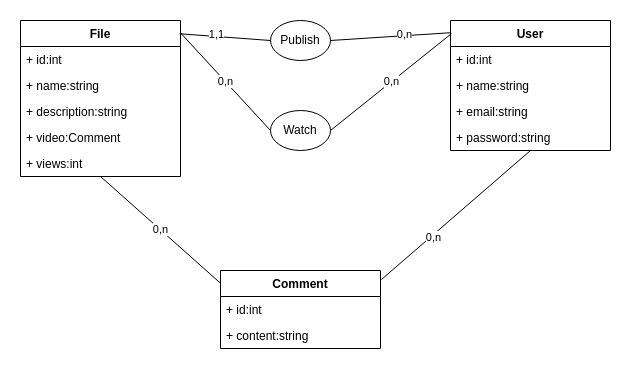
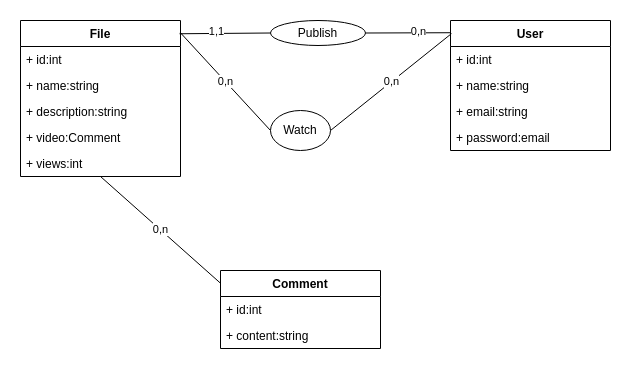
(301, 41) -> (318, 33)
(508, 138) -> (504, 138)
(455, 216) -> none
